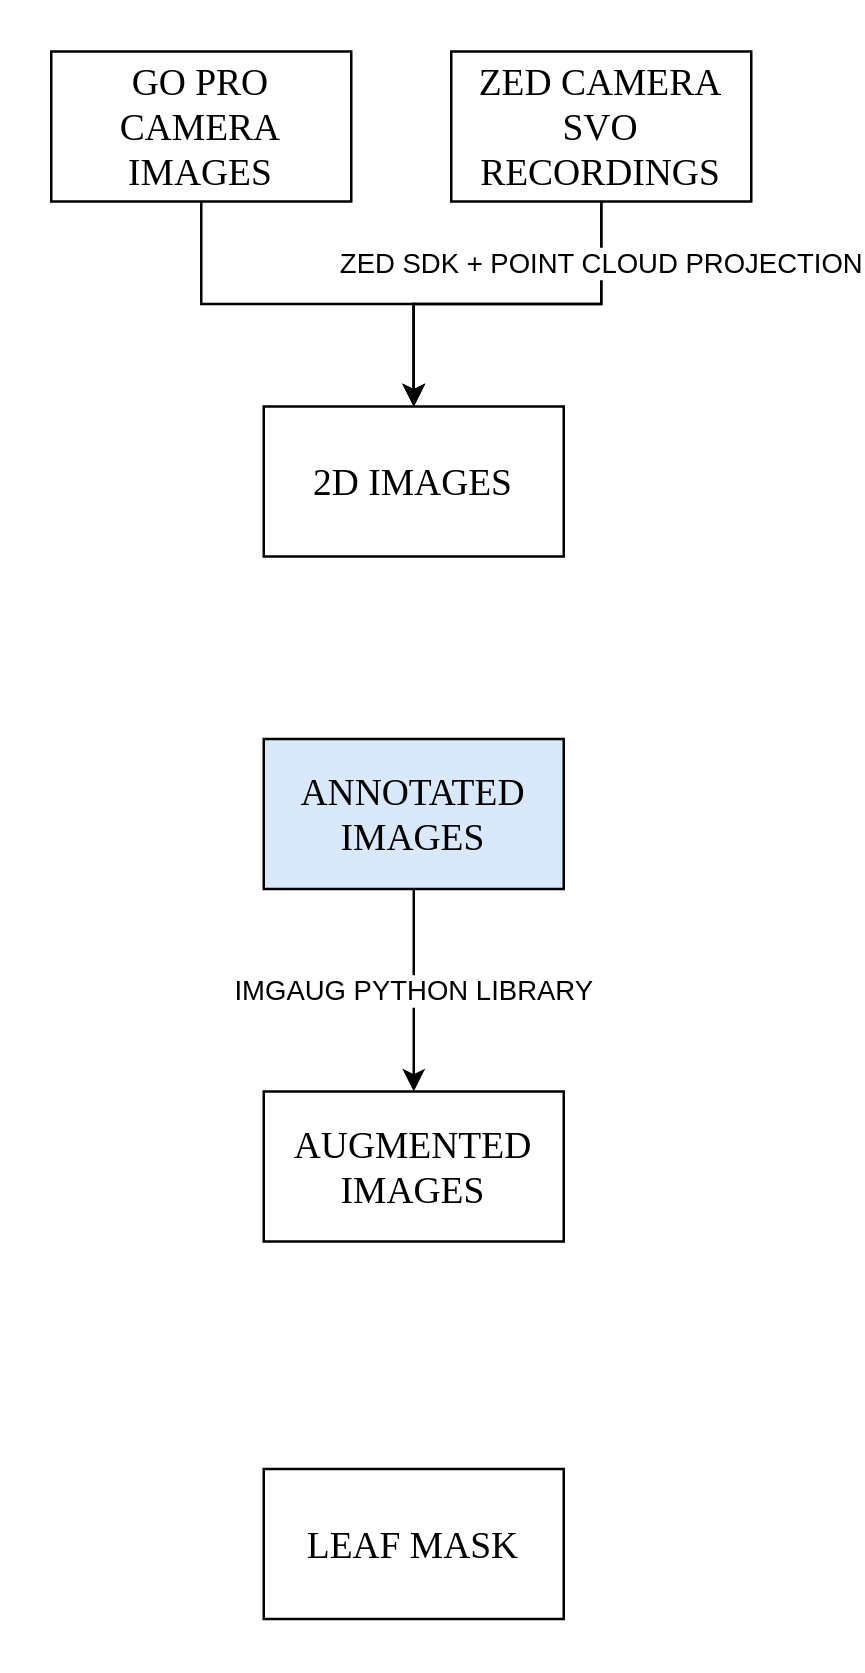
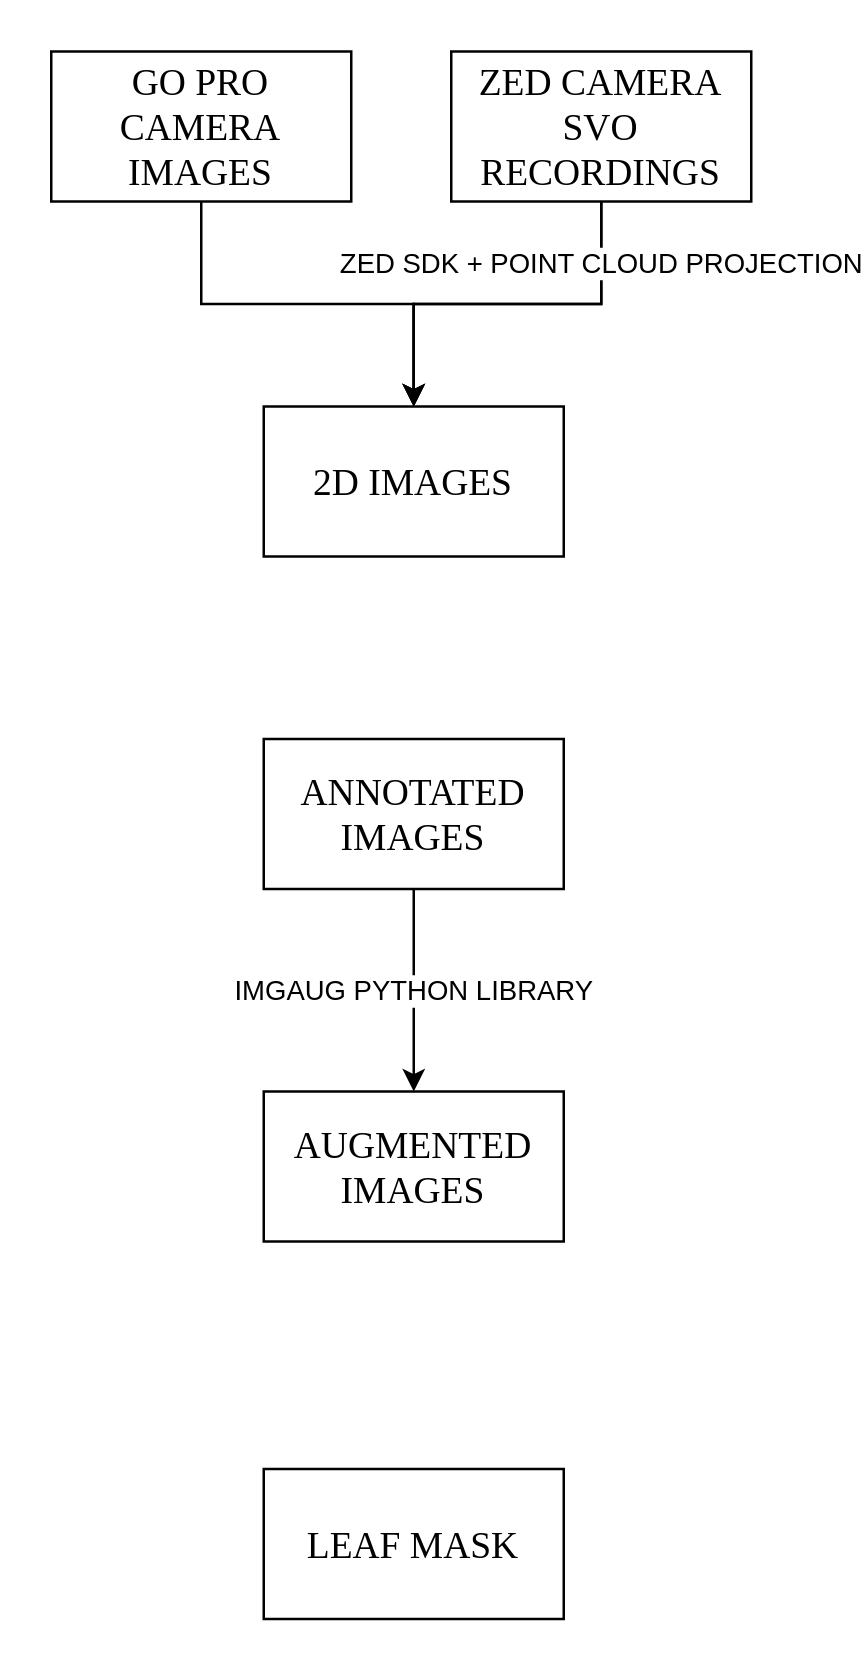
(414, 814) -> (414, 814)
